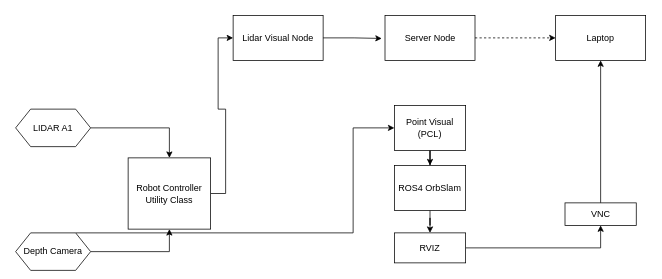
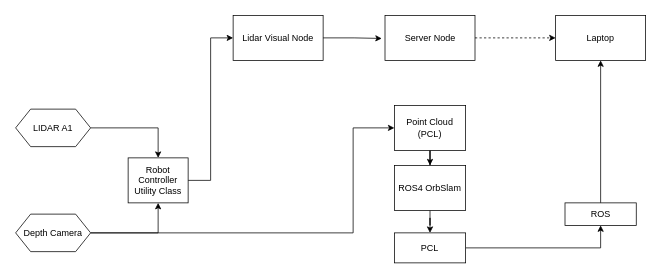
(430, 128) -> (430, 128)
(169, 194) -> (158, 180)
(601, 214) -> (601, 214)
(430, 248) -> (430, 248)
(53, 252) -> (53, 233)
